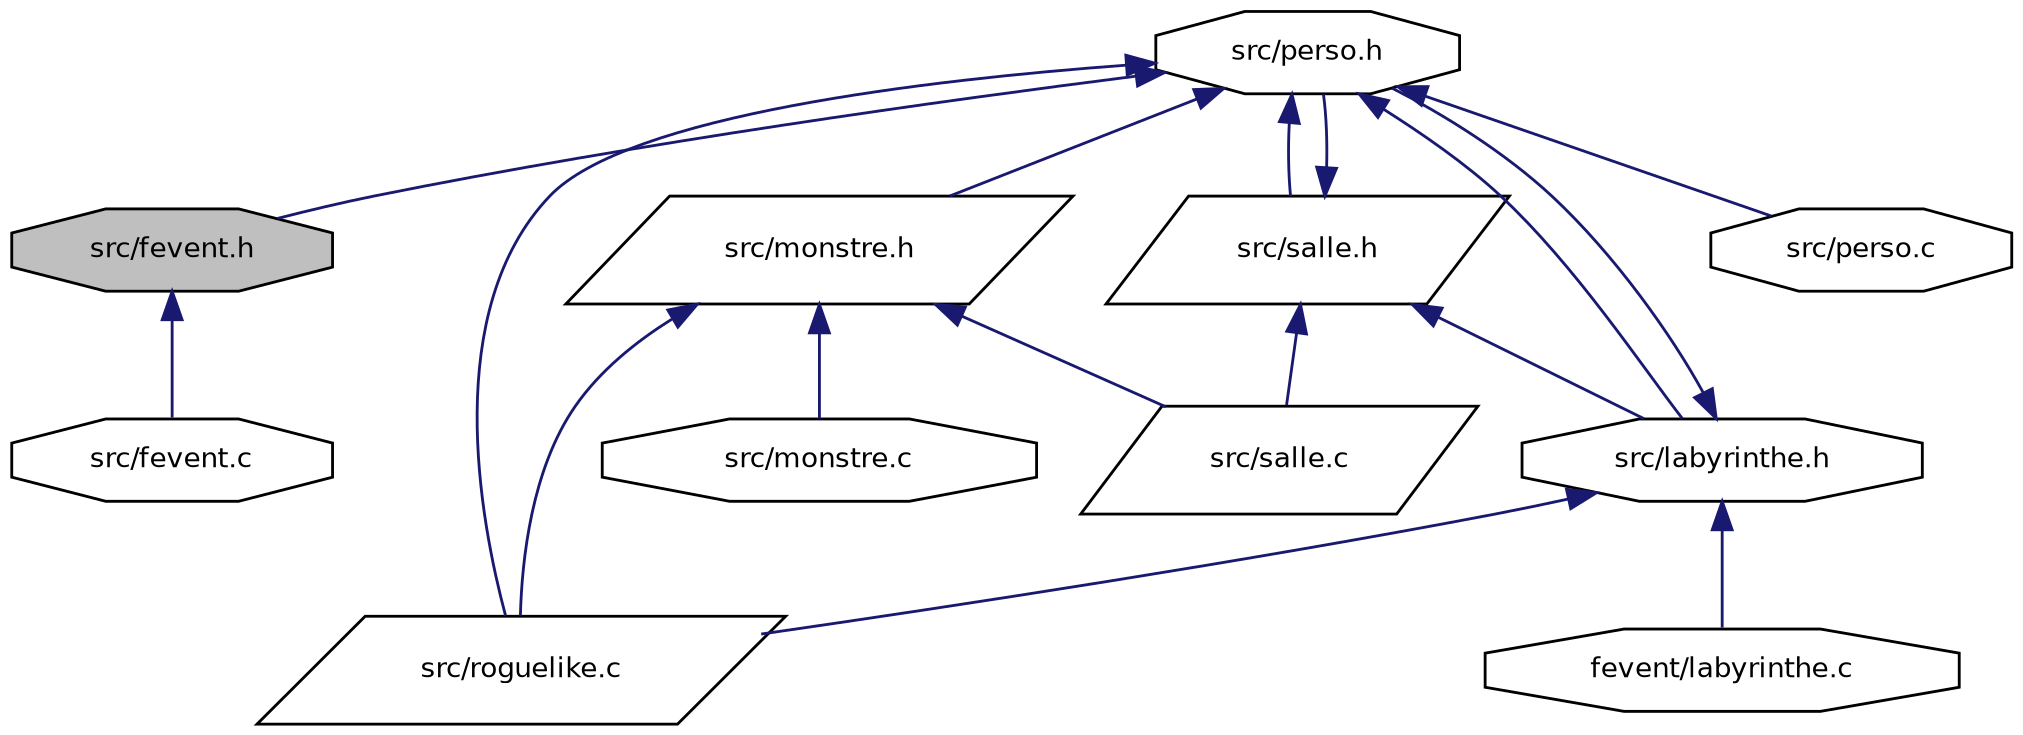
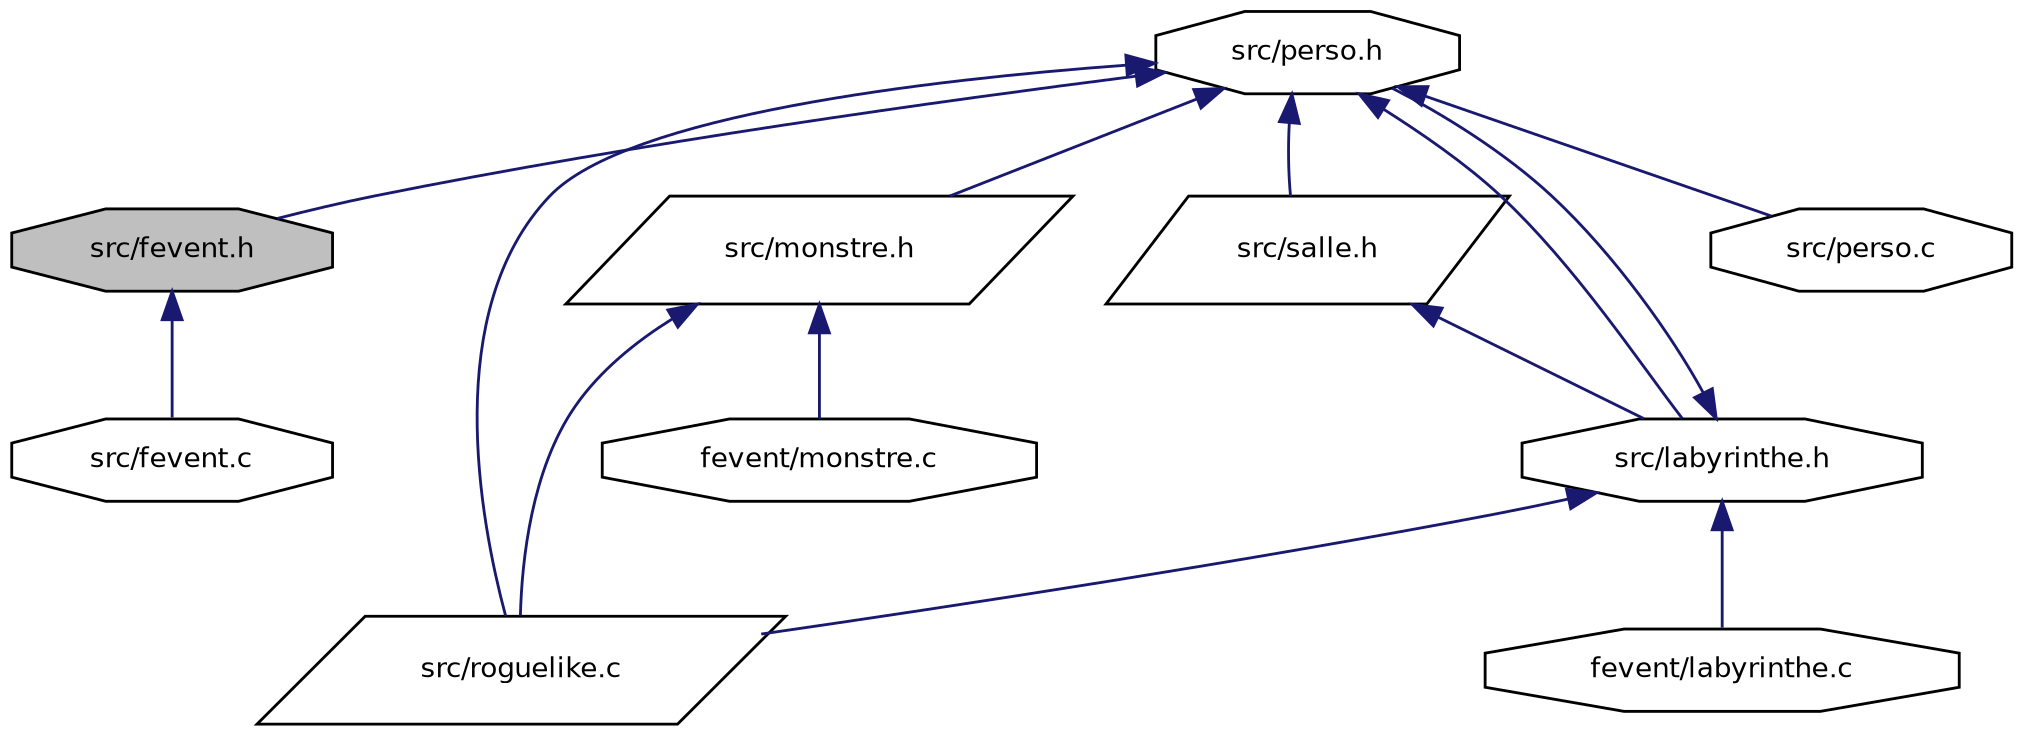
(1326, 131) -> none
(819, 460) -> (819, 460)
(1279, 460) -> none
